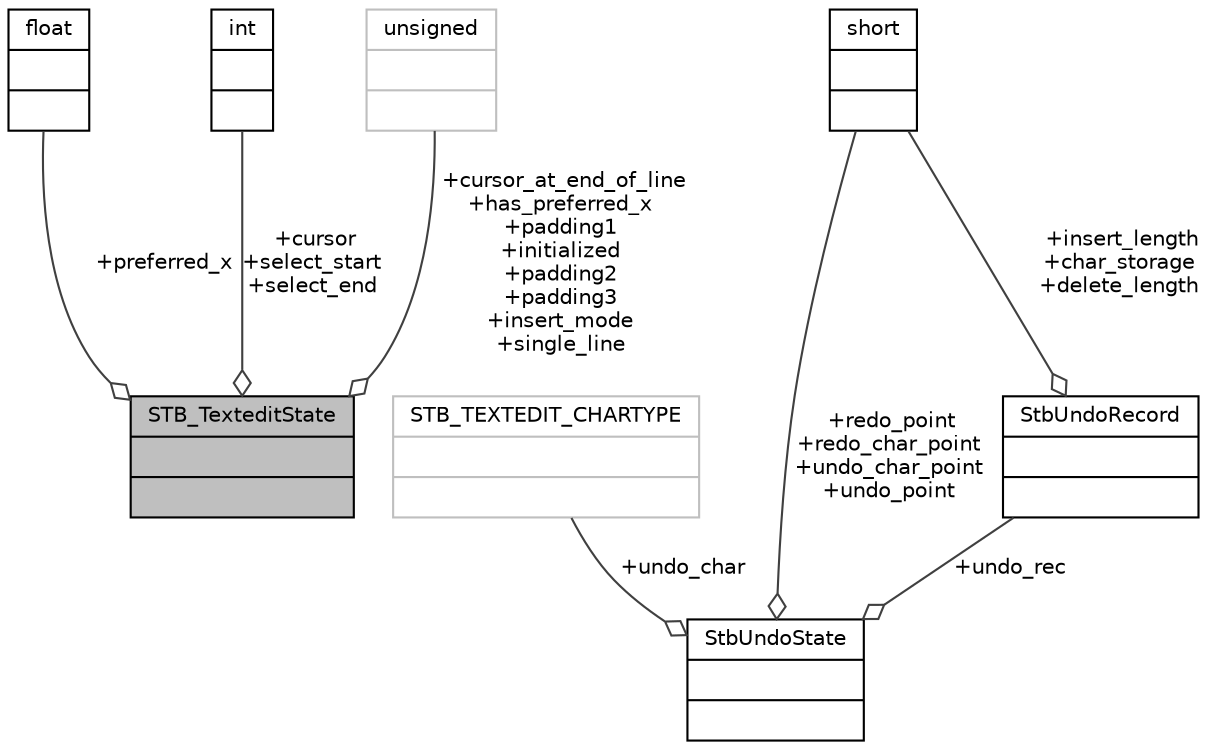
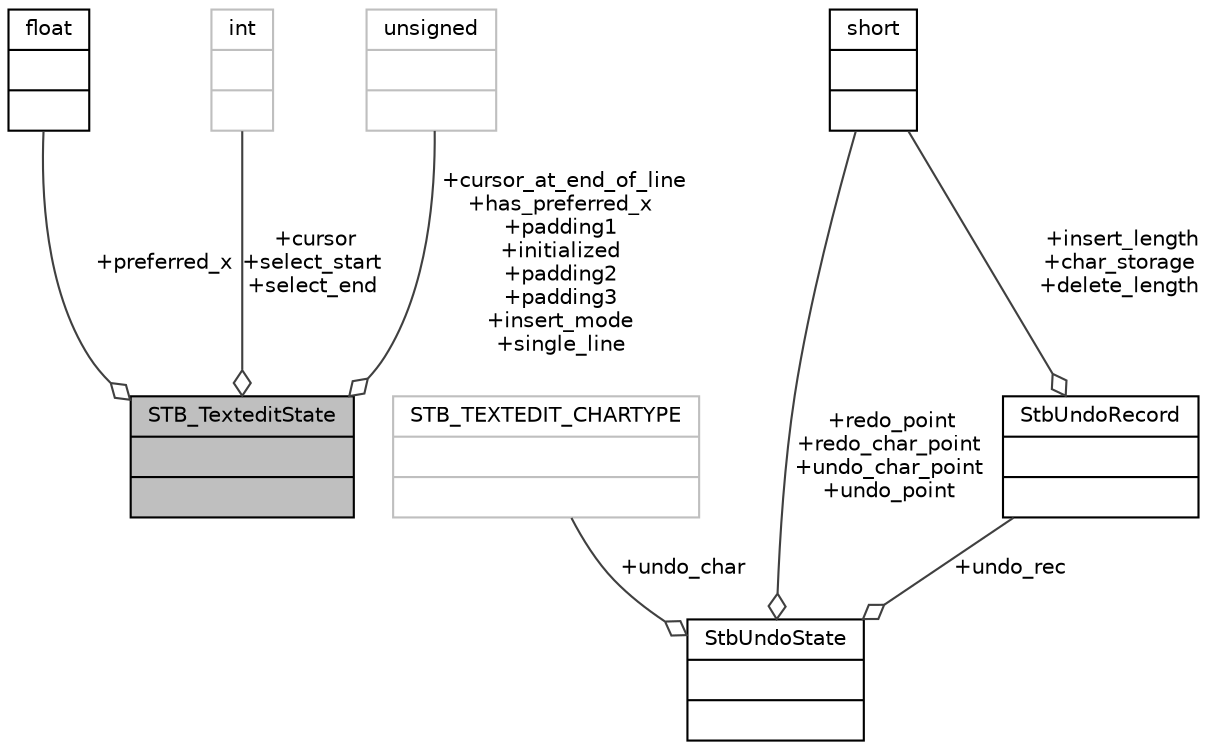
(242, 70) -> (242, 70)
